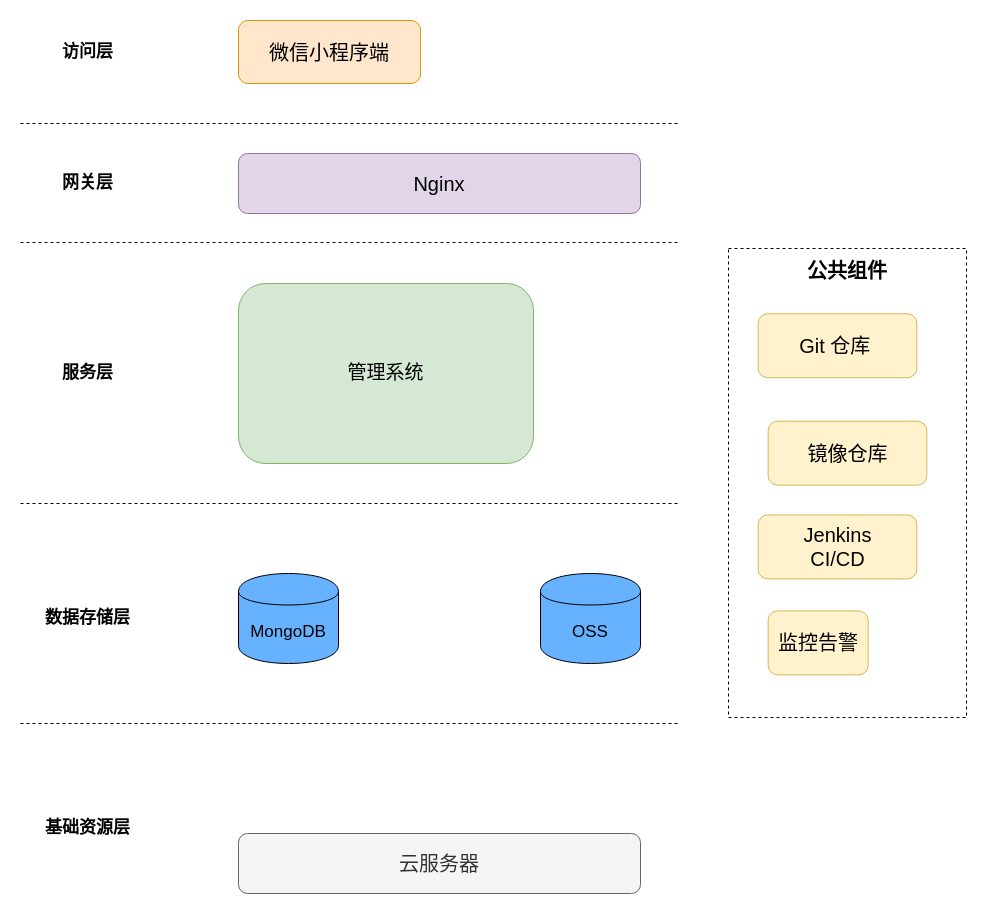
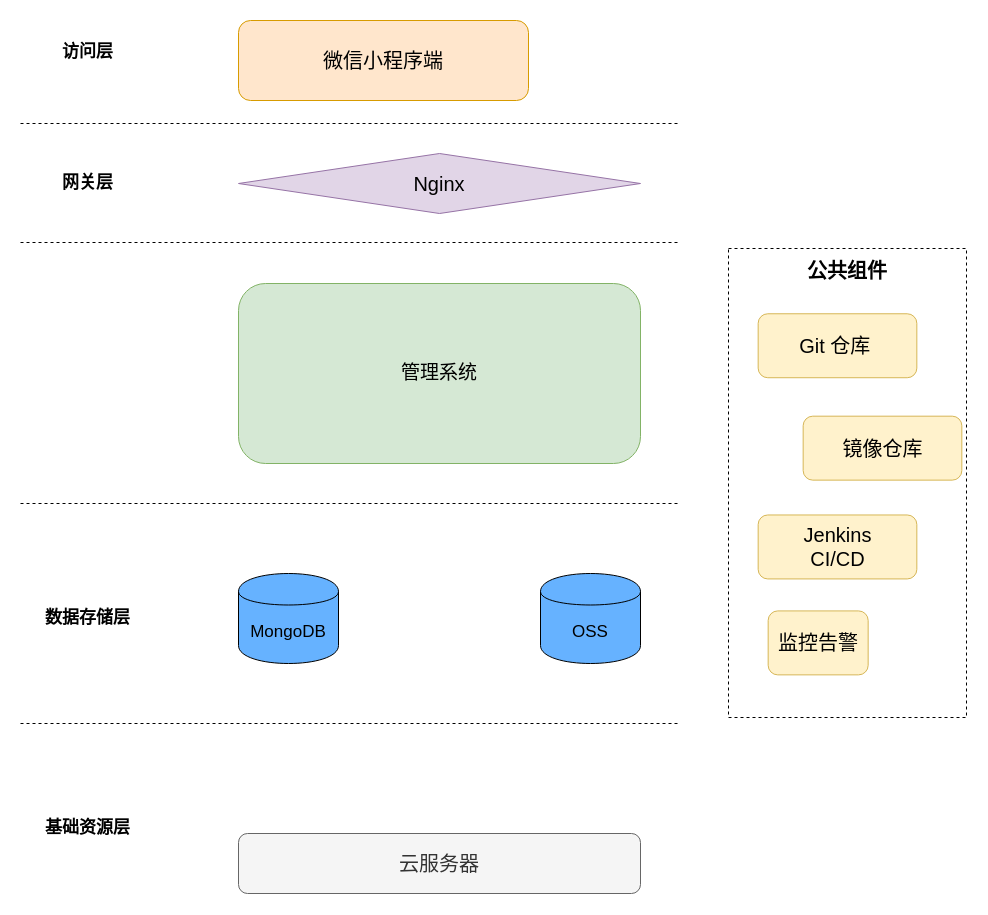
(330, 52) -> (384, 61)
(440, 184) -> (440, 184)
(88, 374) -> none
(386, 374) -> (440, 374)
(848, 453) -> (883, 448)
